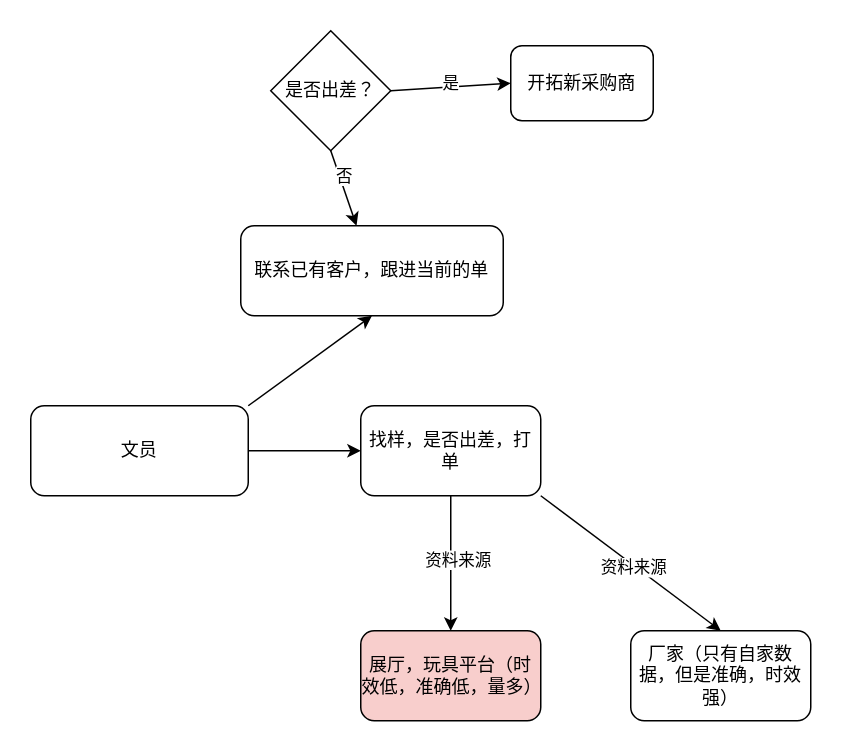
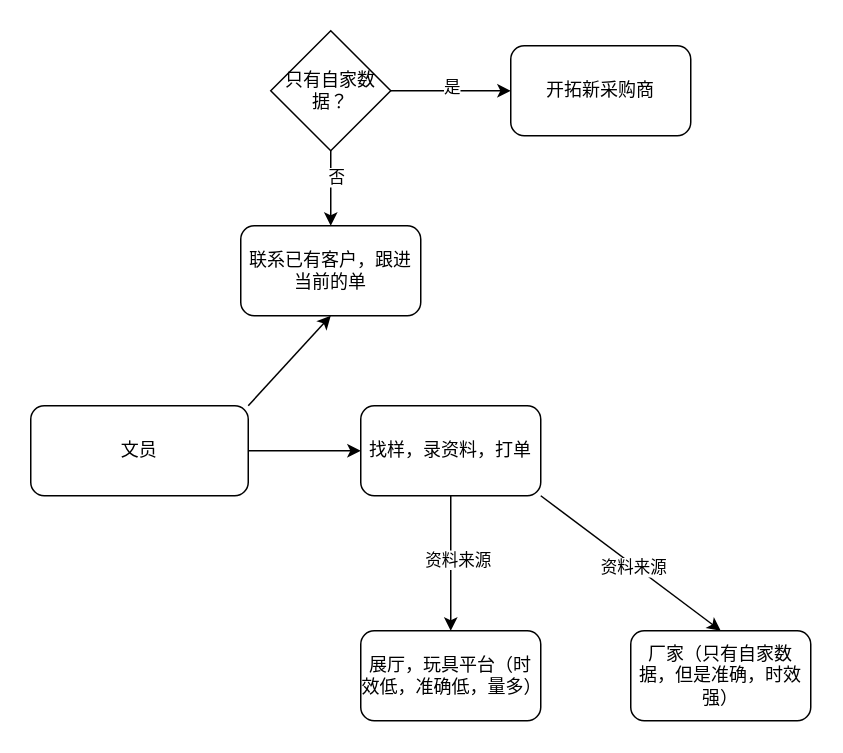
(582, 83) -> (601, 91)
(331, 91) -> (331, 91)
(372, 271) -> (331, 271)
(451, 451) -> (451, 451)
(451, 676) -> (451, 676)
